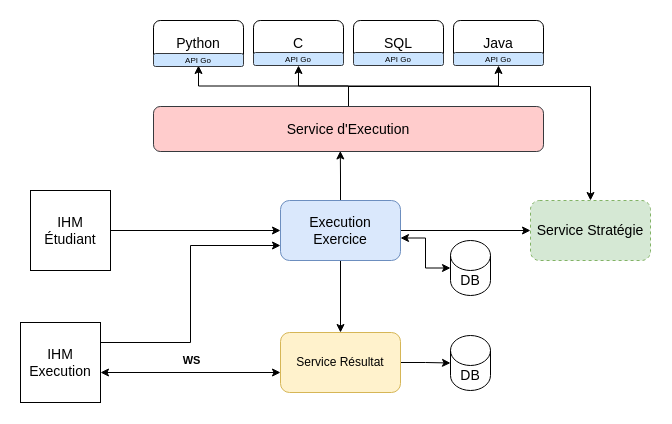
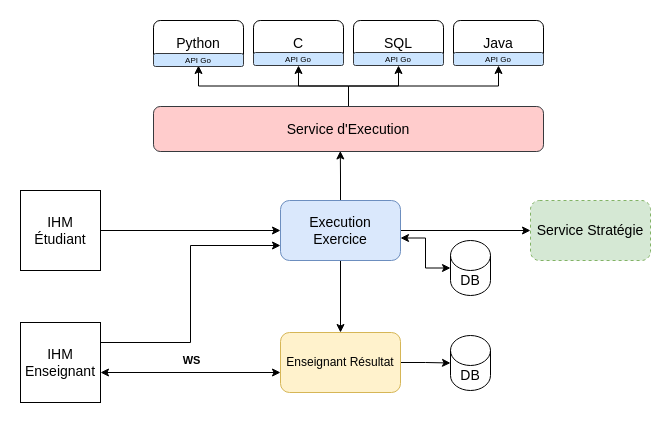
(591, 95) -> (399, 78)
(71, 231) -> (61, 231)
(61, 363) -> (61, 363)
(341, 363) -> (341, 363)
